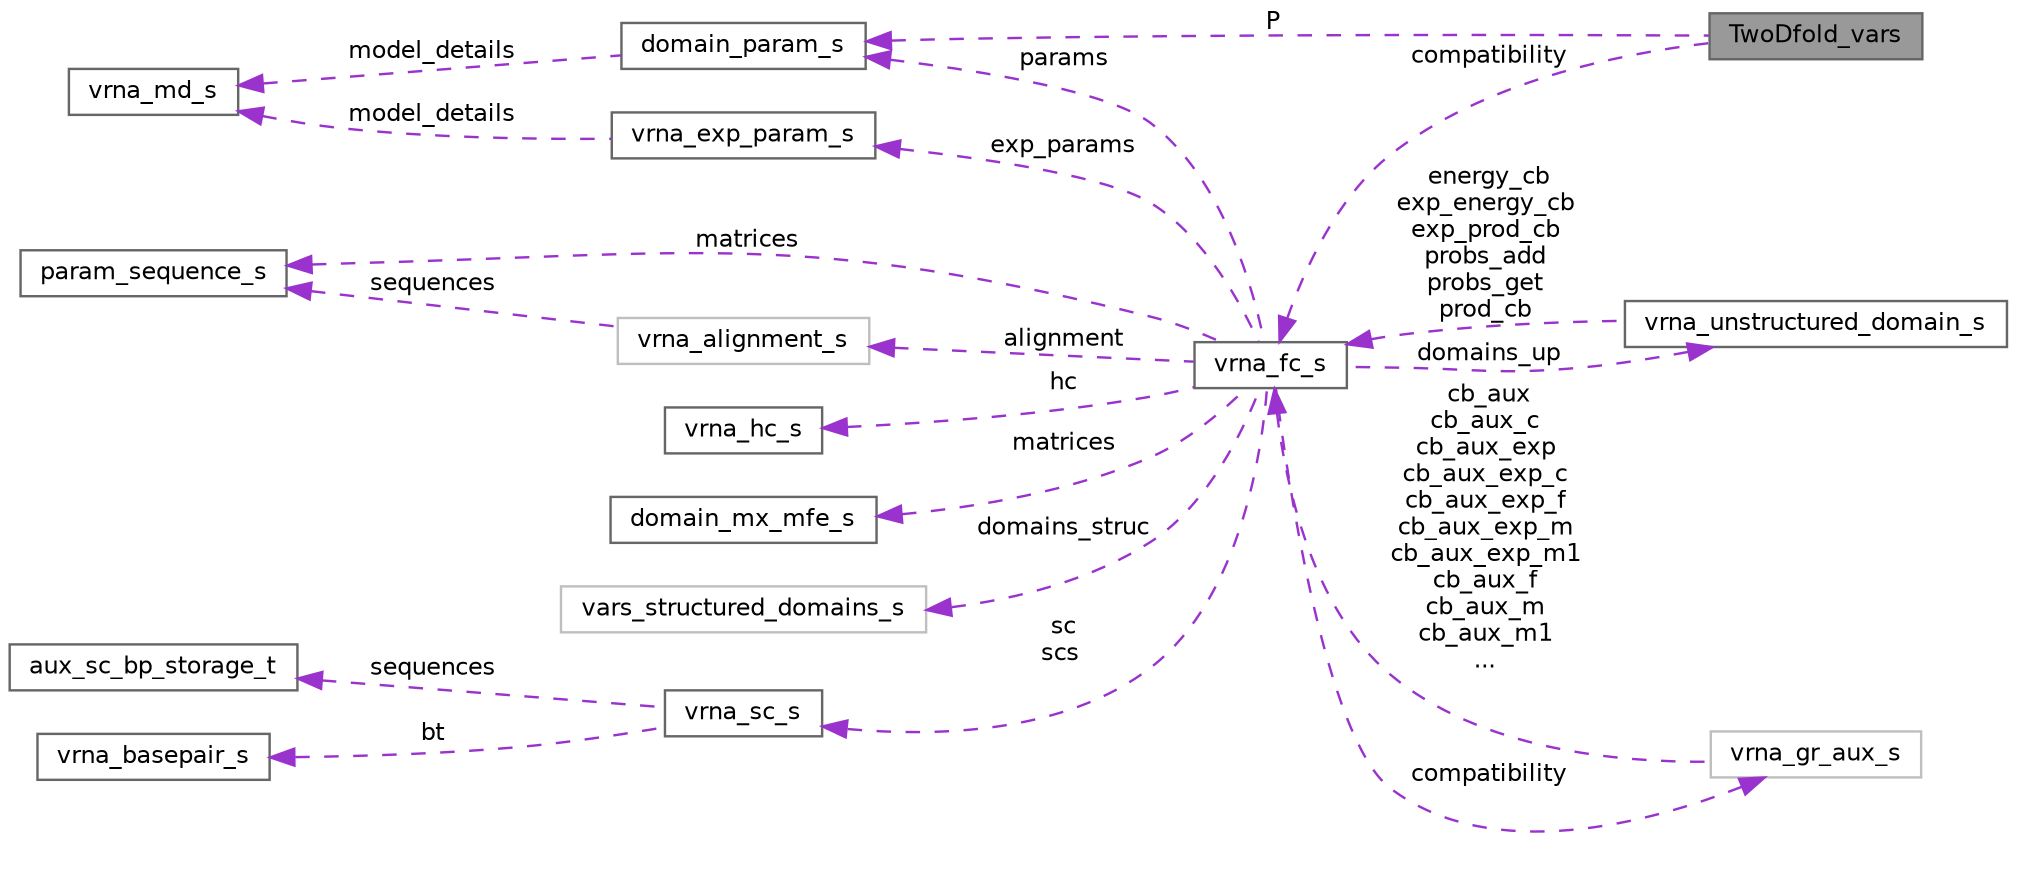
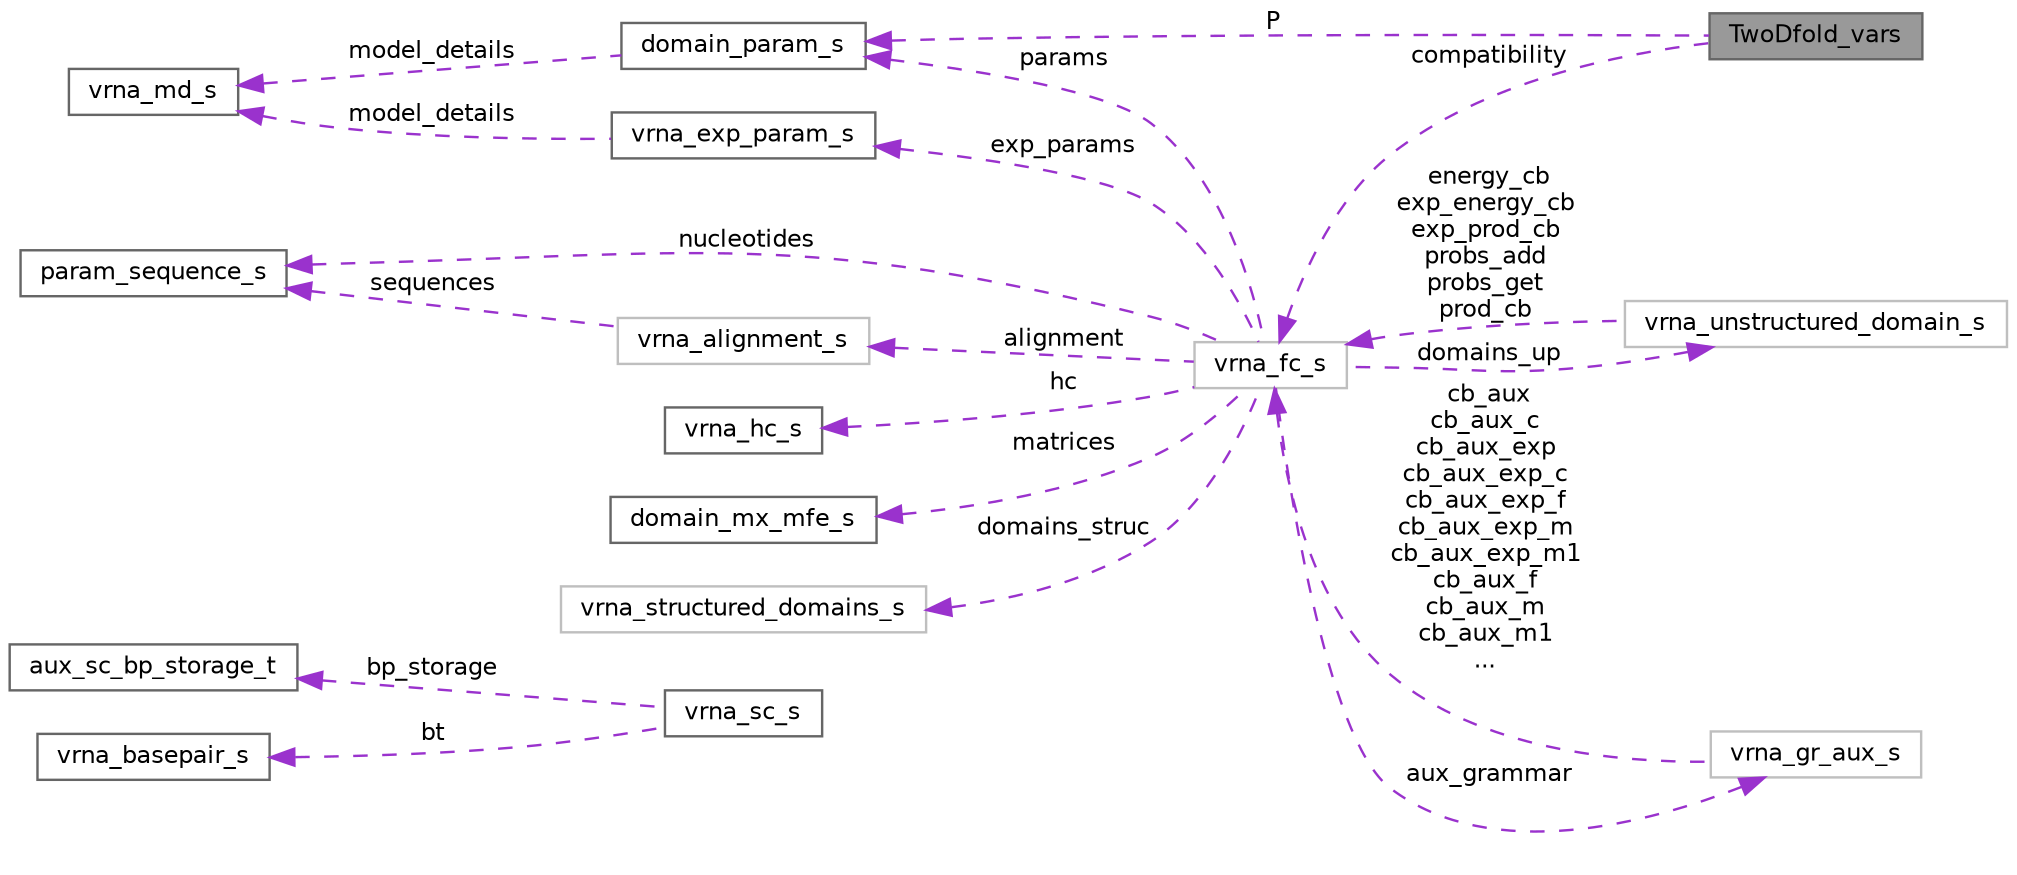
(744, 241) -> (744, 241)
(1816, 324) -> (1816, 324)
(1271, 365) -> (1271, 365)
(744, 609) -> (744, 609)
(429, 669) -> (429, 669)
(1148, 669) -> none
(1486, 775) -> (1486, 775)
